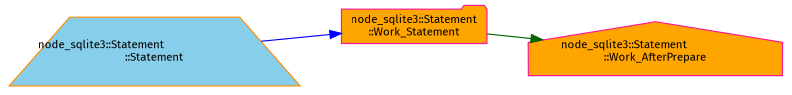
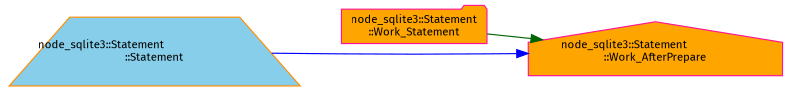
(296, 38) -> (394, 54)
